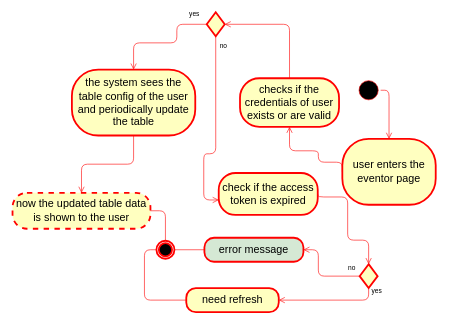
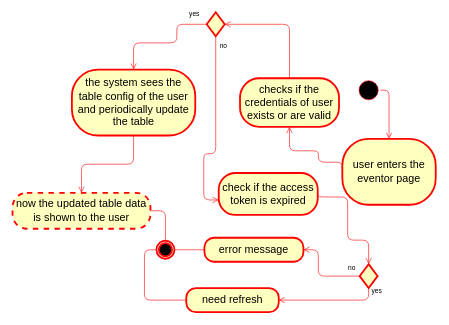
(254, 250) -> (254, 250)
